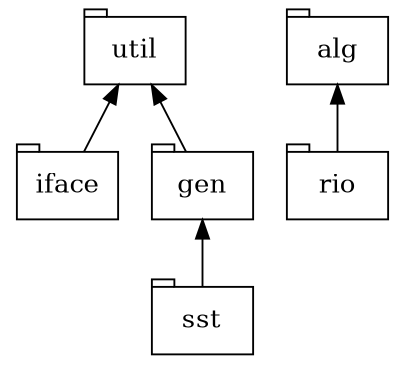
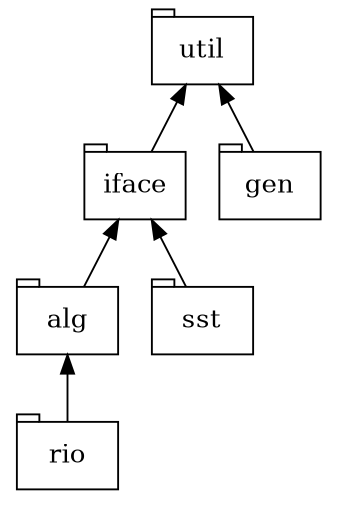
none -> (97, 262)
(202, 263) -> (173, 262)
